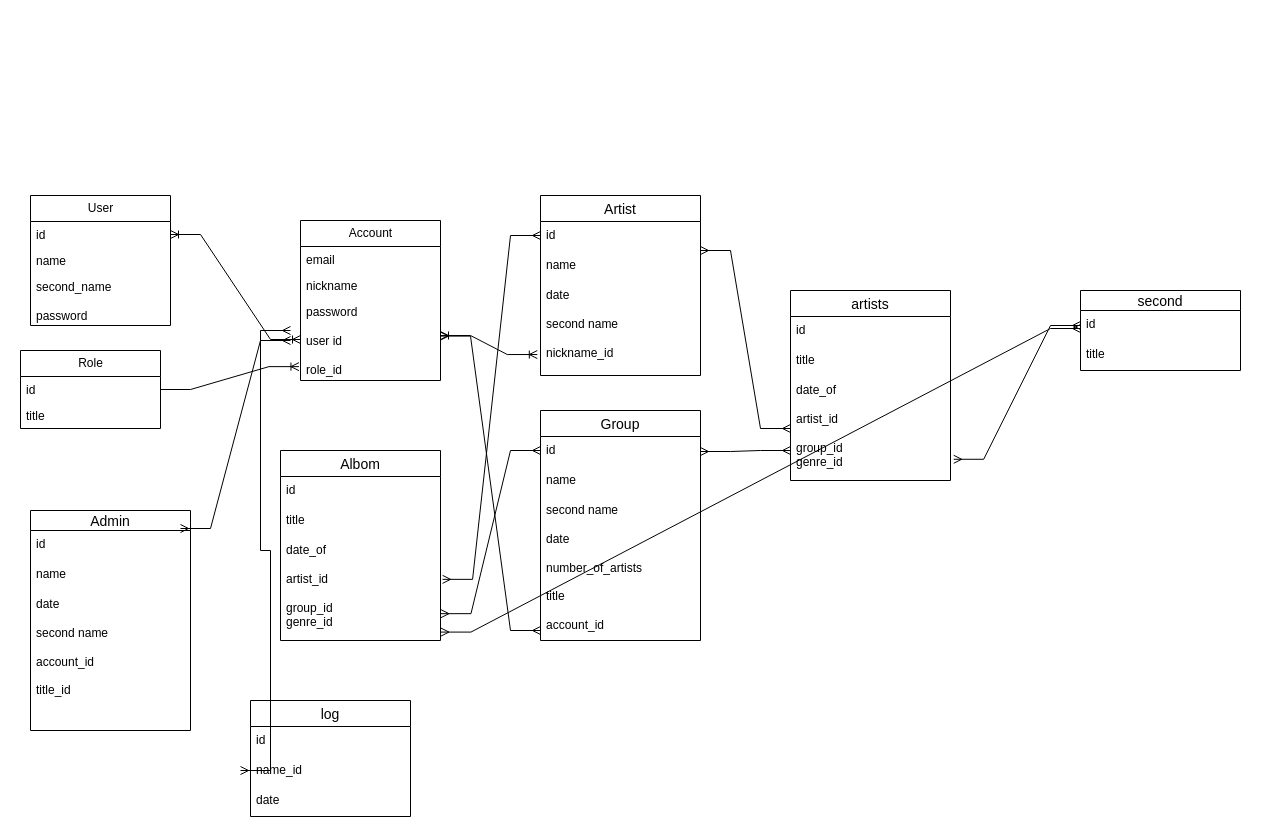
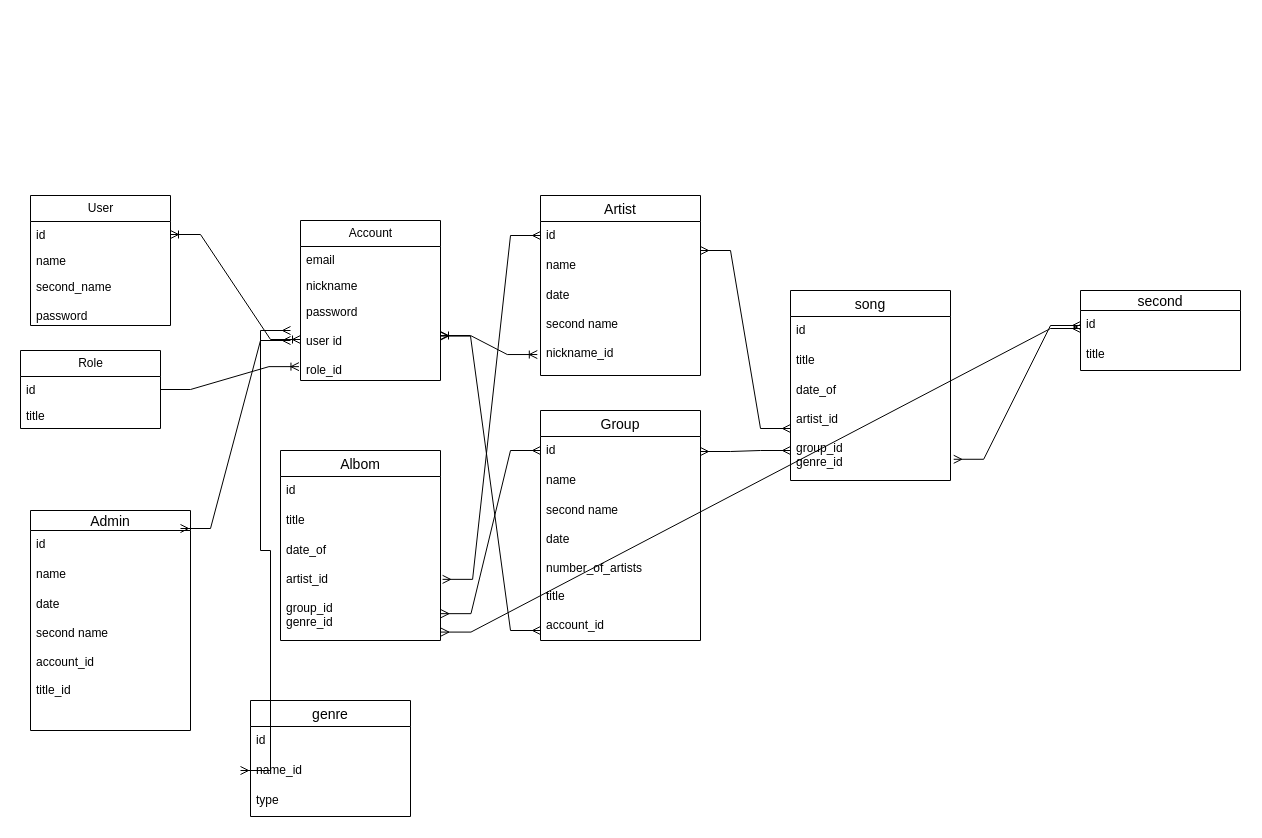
(870, 304) -> (870, 304)
(330, 714) -> (330, 714)
(270, 801) -> (270, 801)
